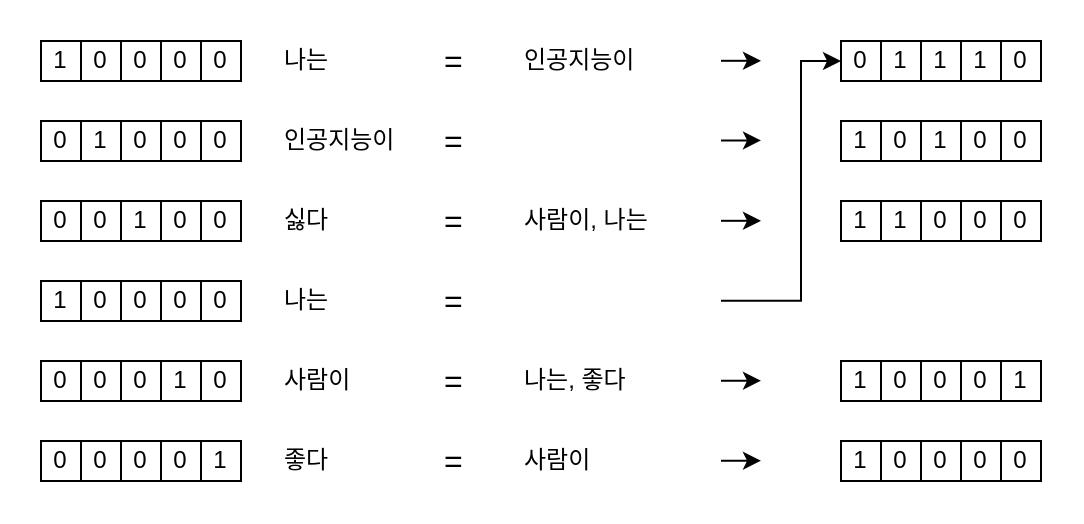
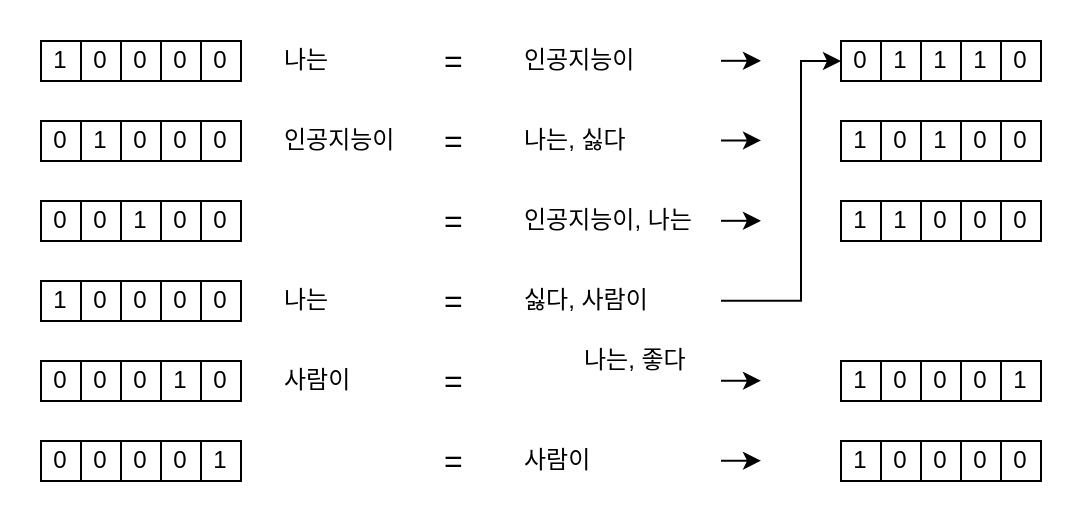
none -> (601, 141)
(361, 221) -> none
(592, 221) -> (616, 221)
none -> (601, 301)
(581, 381) -> (641, 361)
(361, 461) -> none
